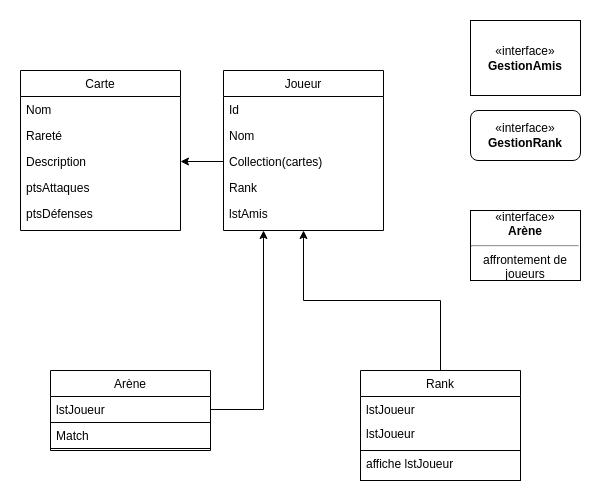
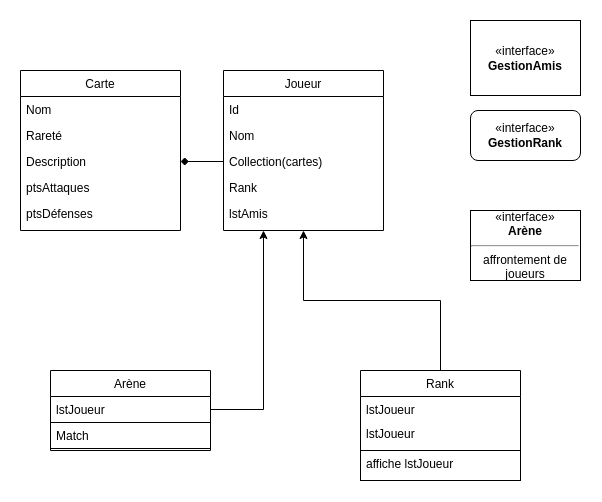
(189, 162) -> (189, 162)
